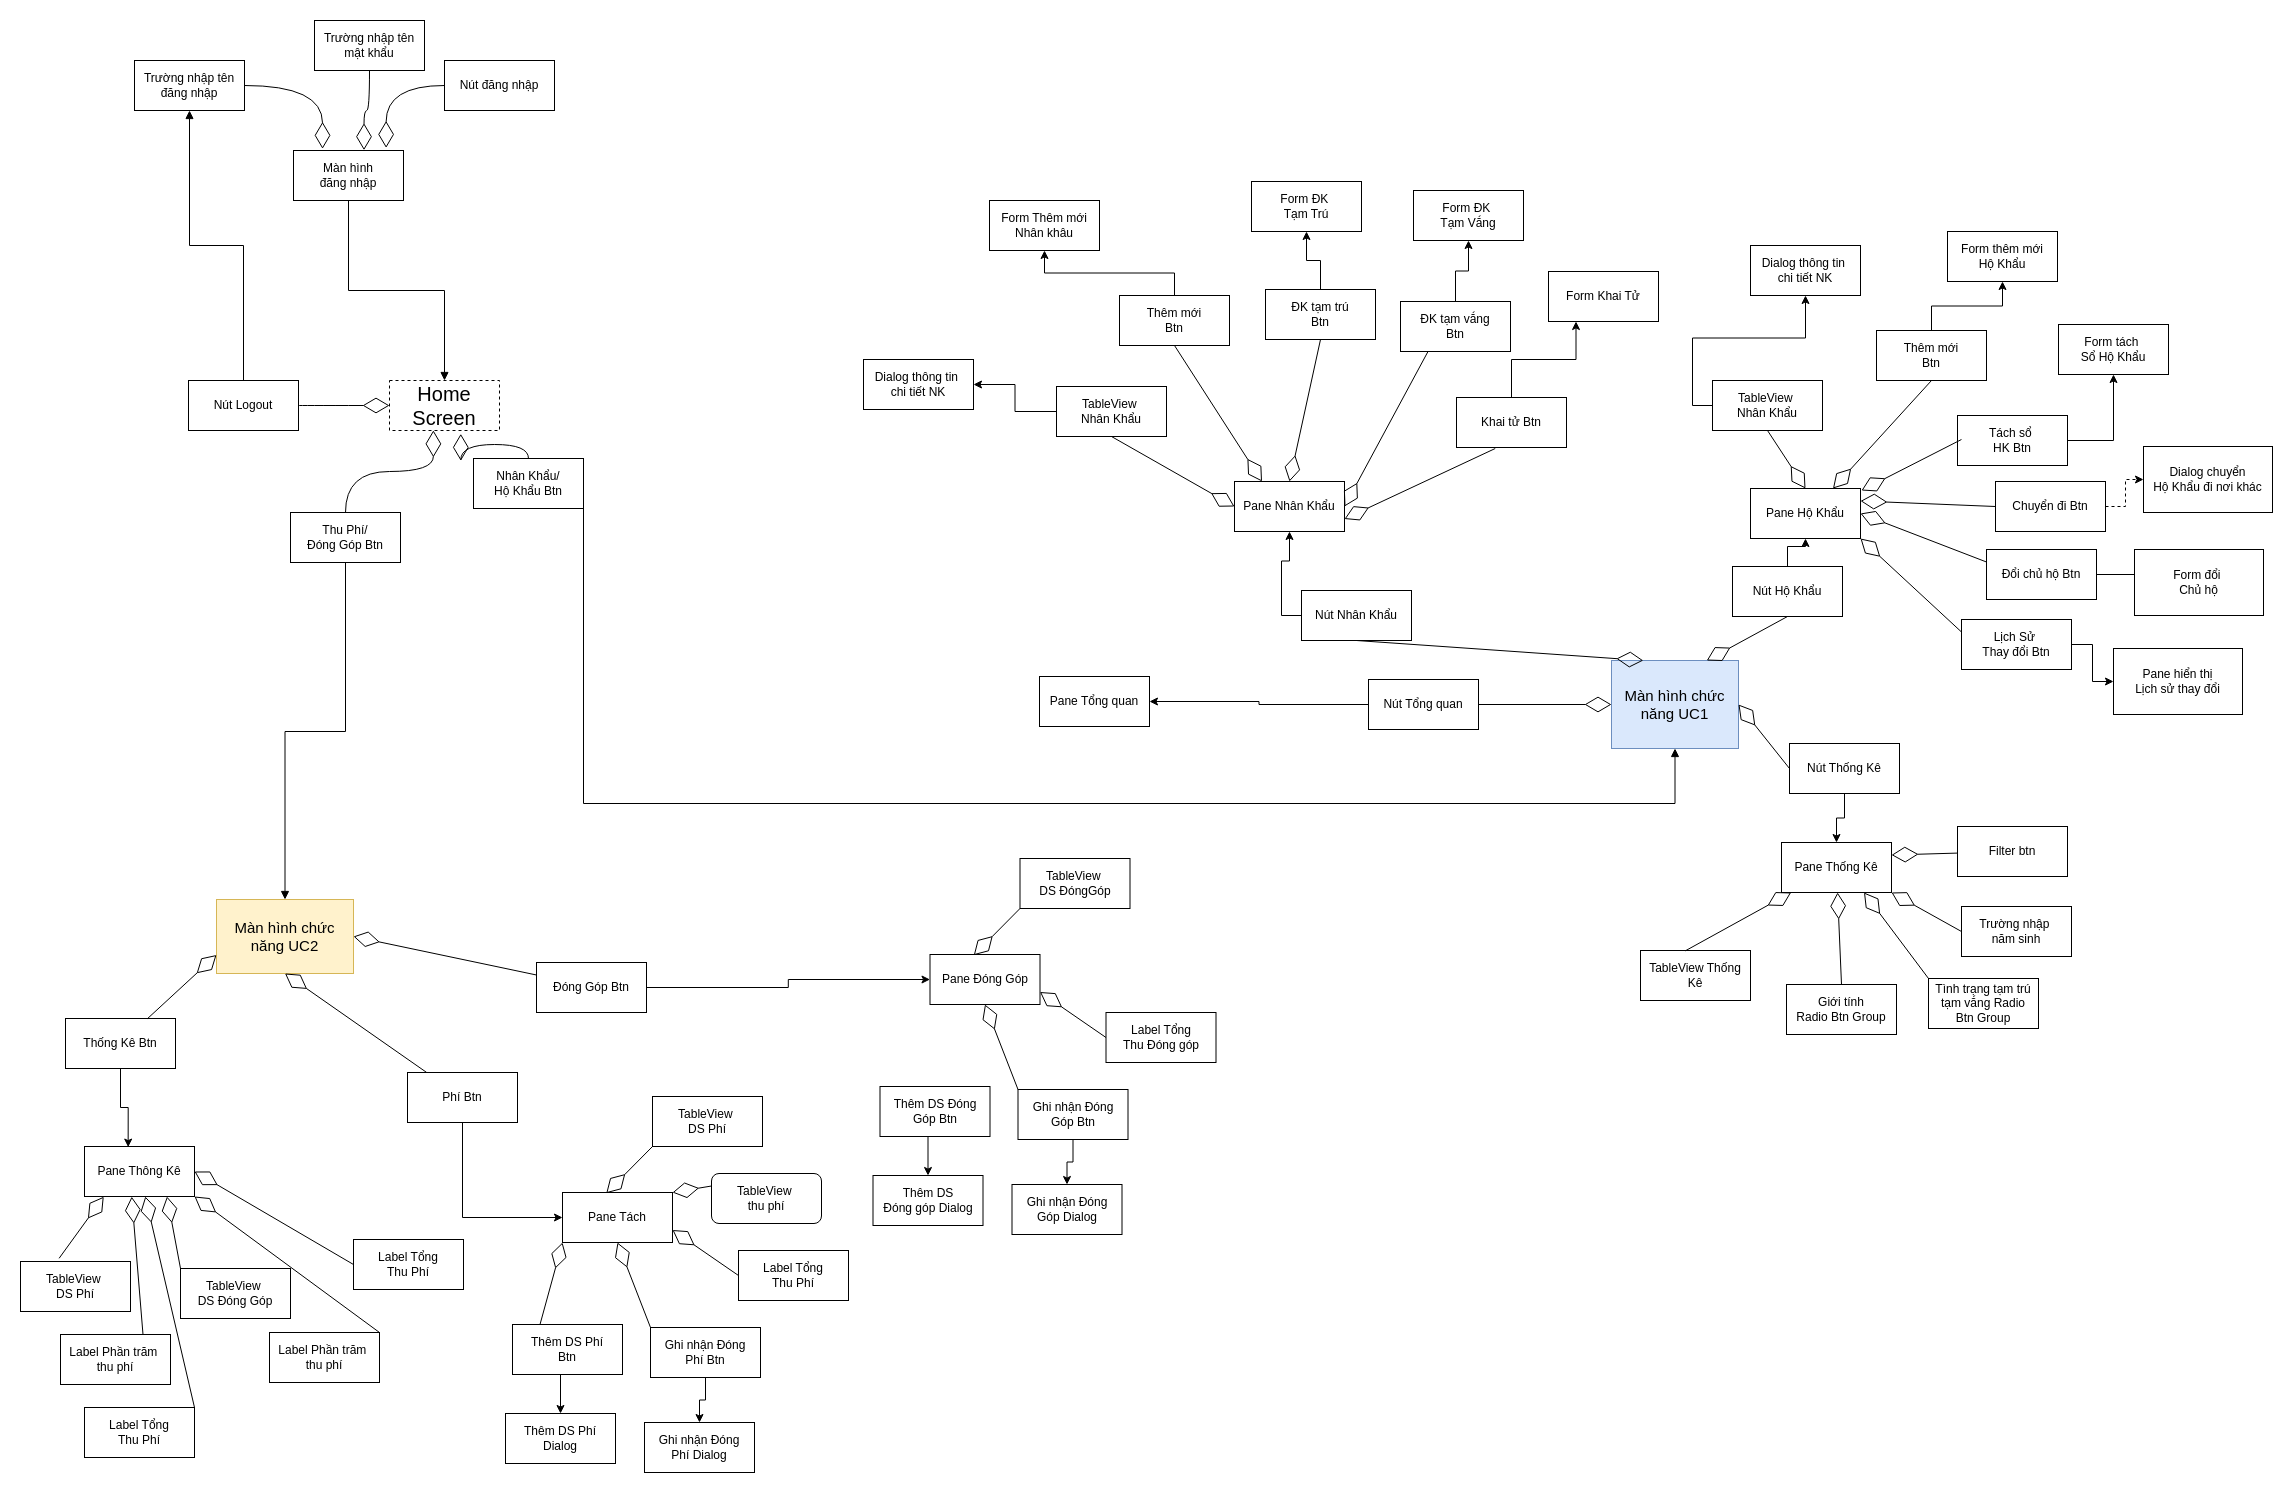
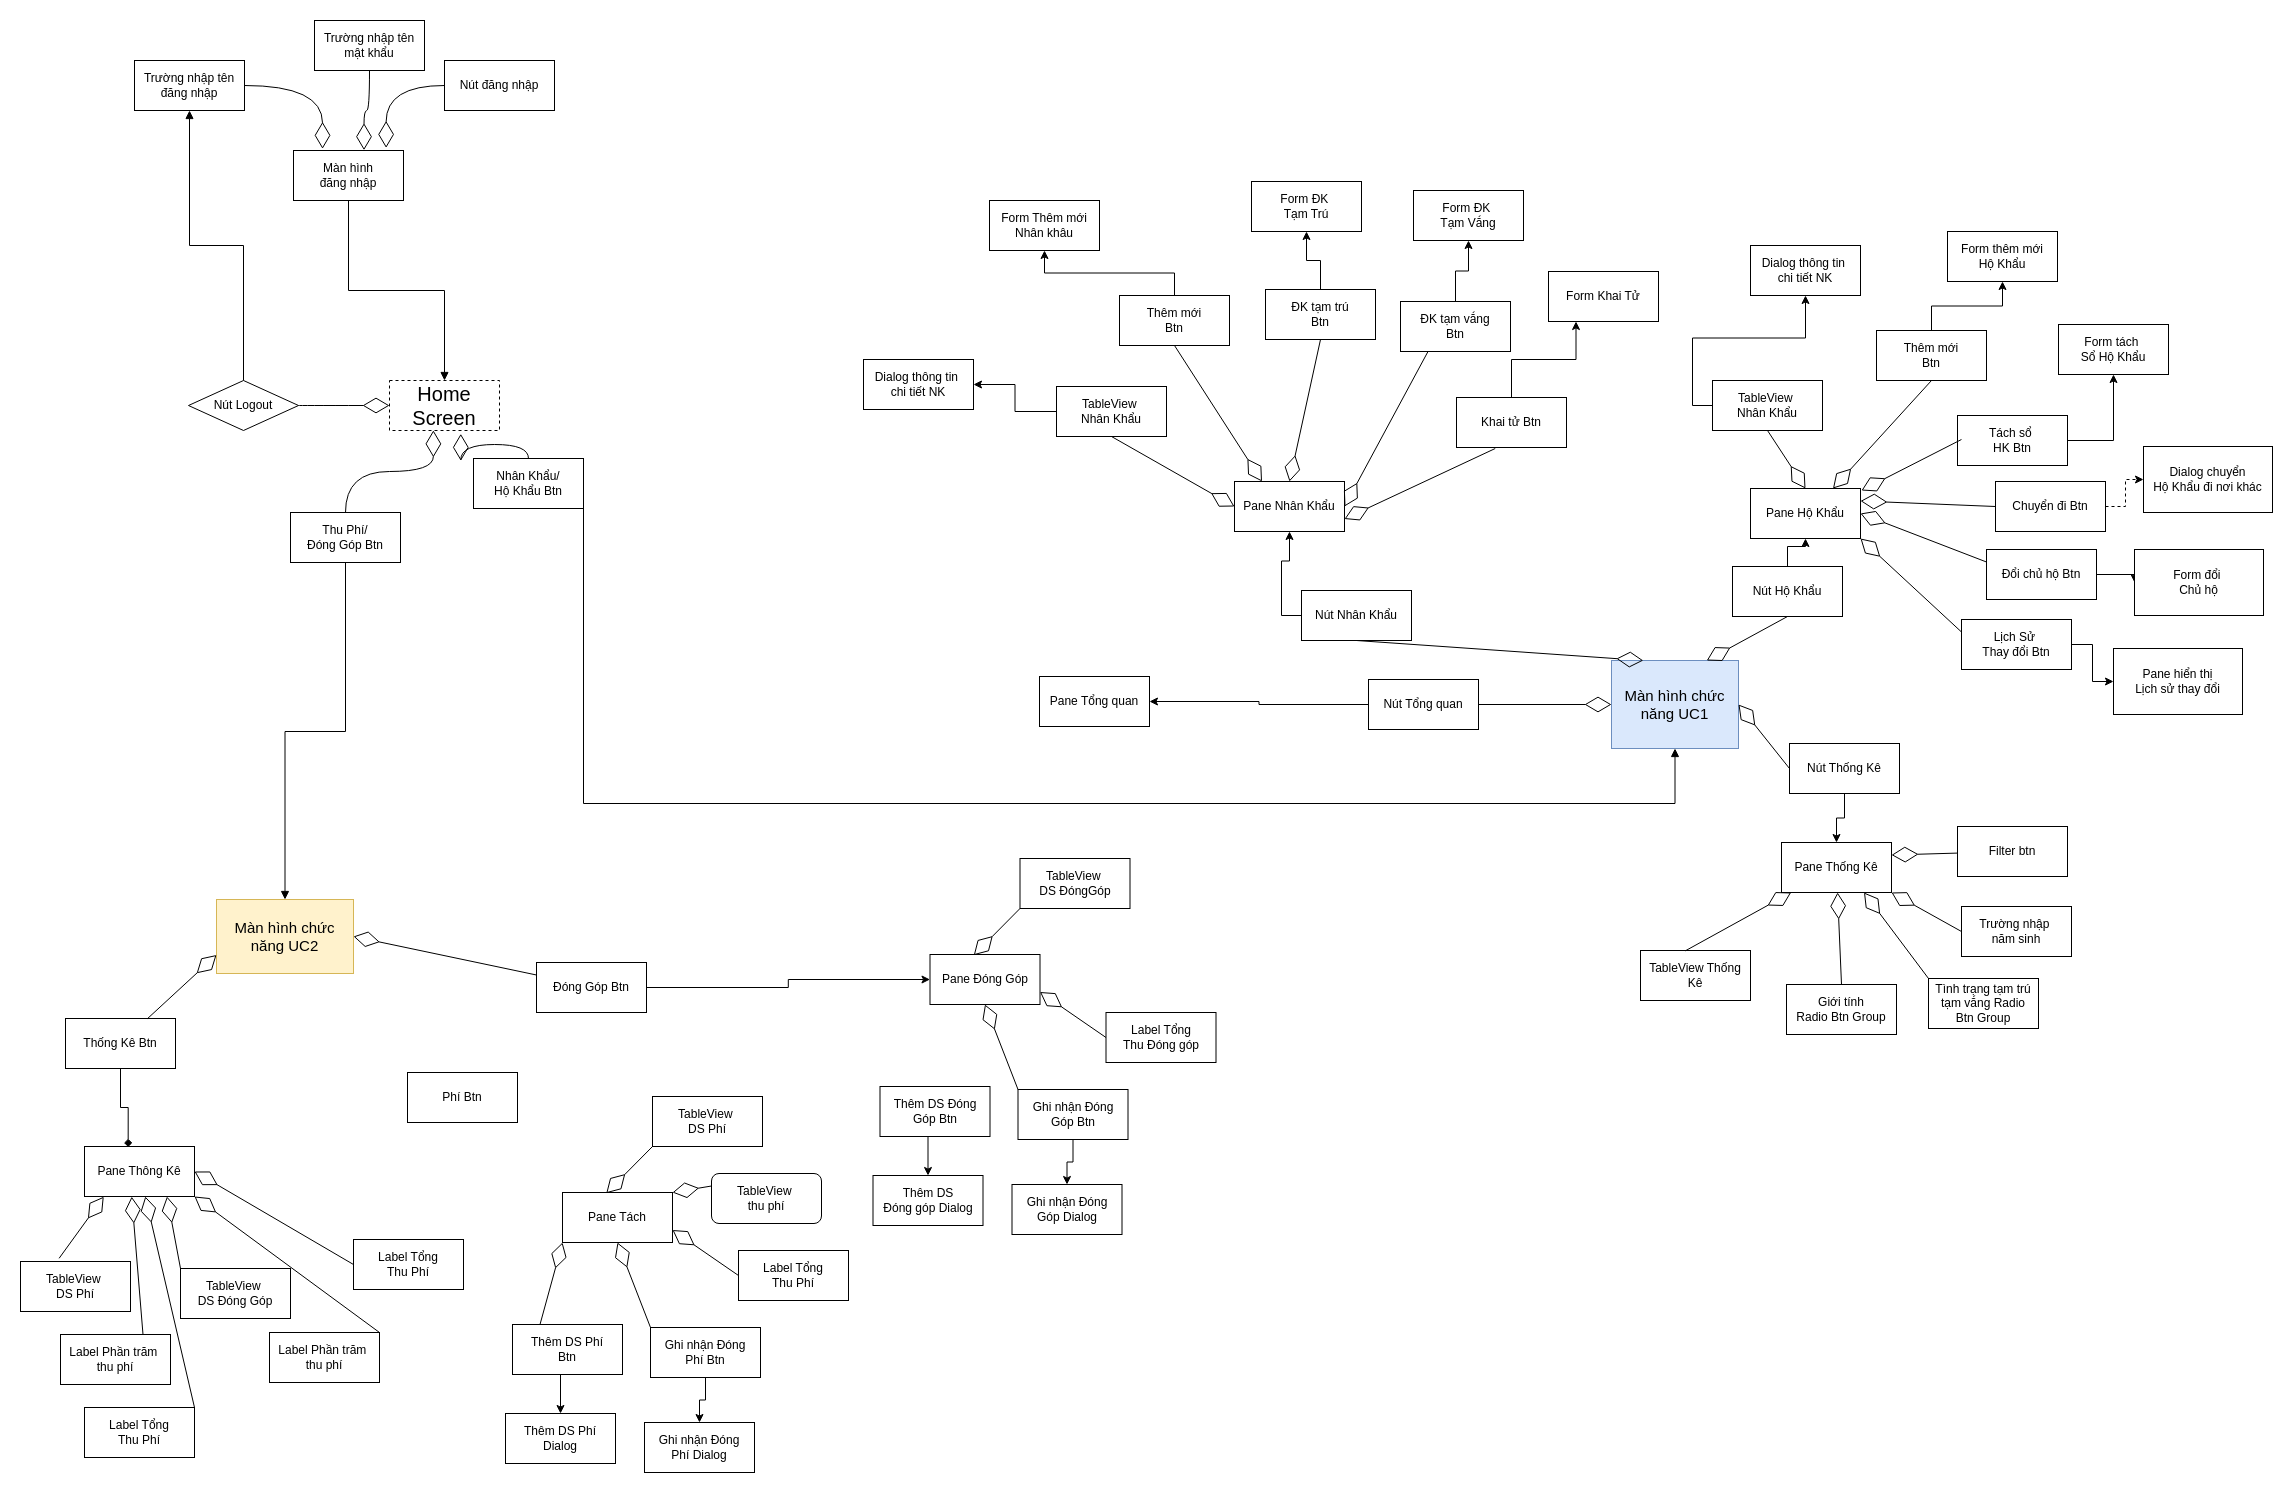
(244, 406) -> (244, 406)
(2135, 575) -> (2133, 575)
(367, 1030) -> none
(128, 1139) -> (128, 1138)
(463, 1217) -> none
